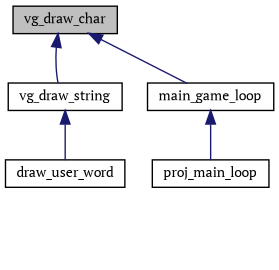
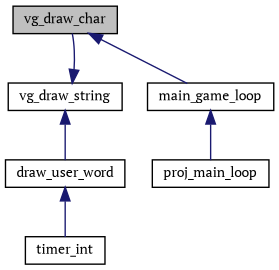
(56, 65) -> (74, 52)
none -> (65, 250)
